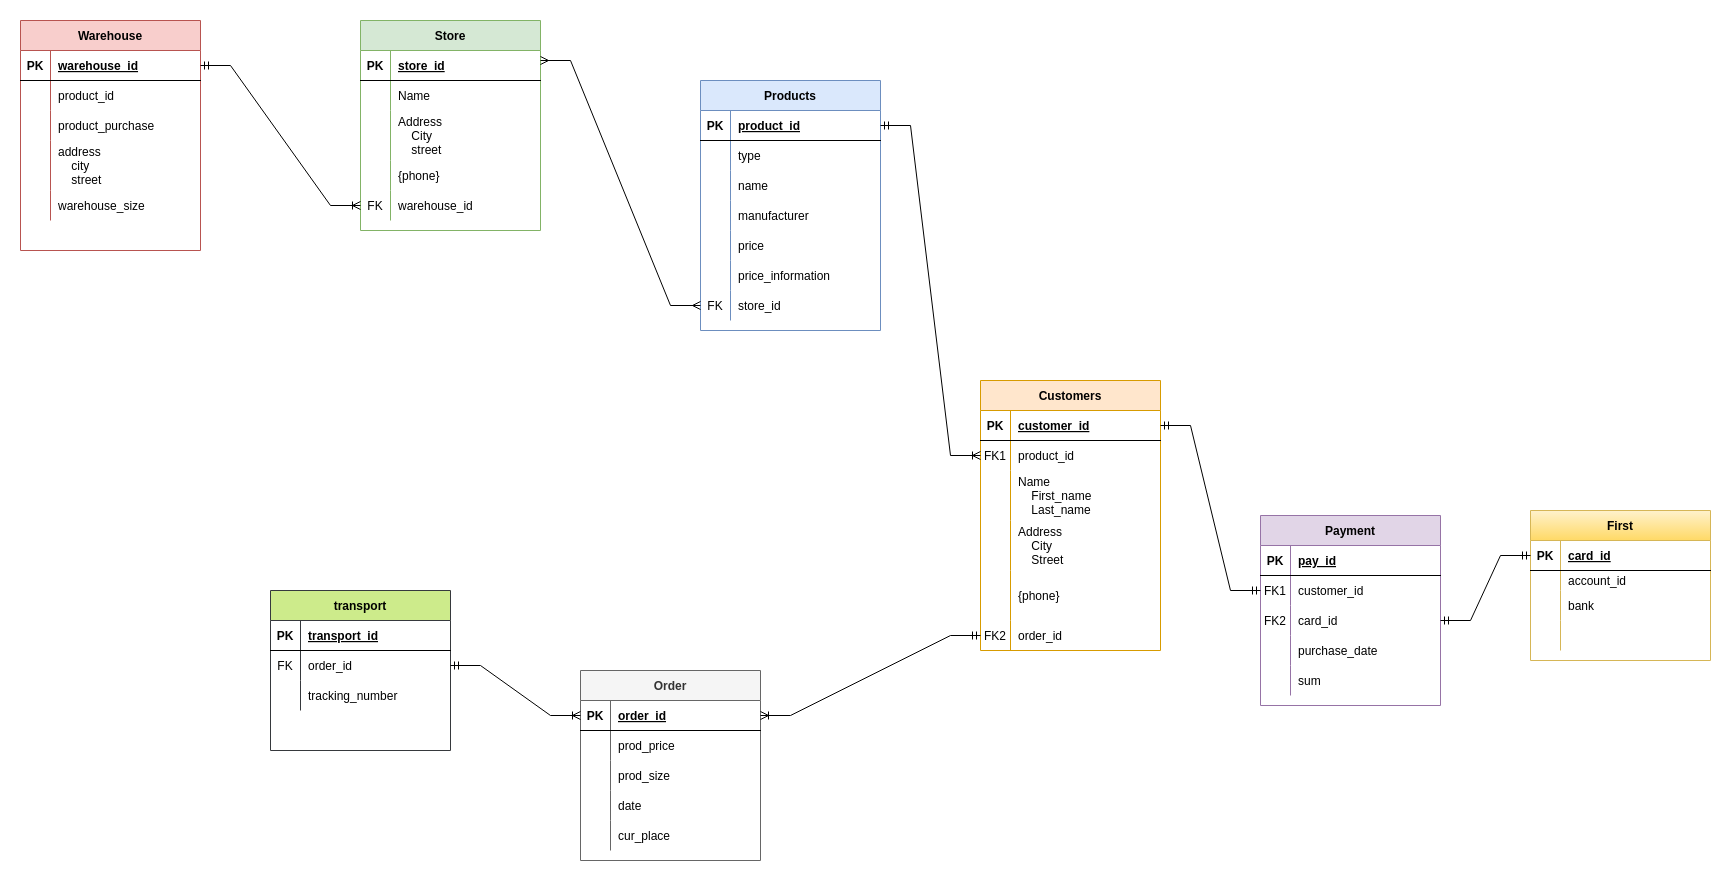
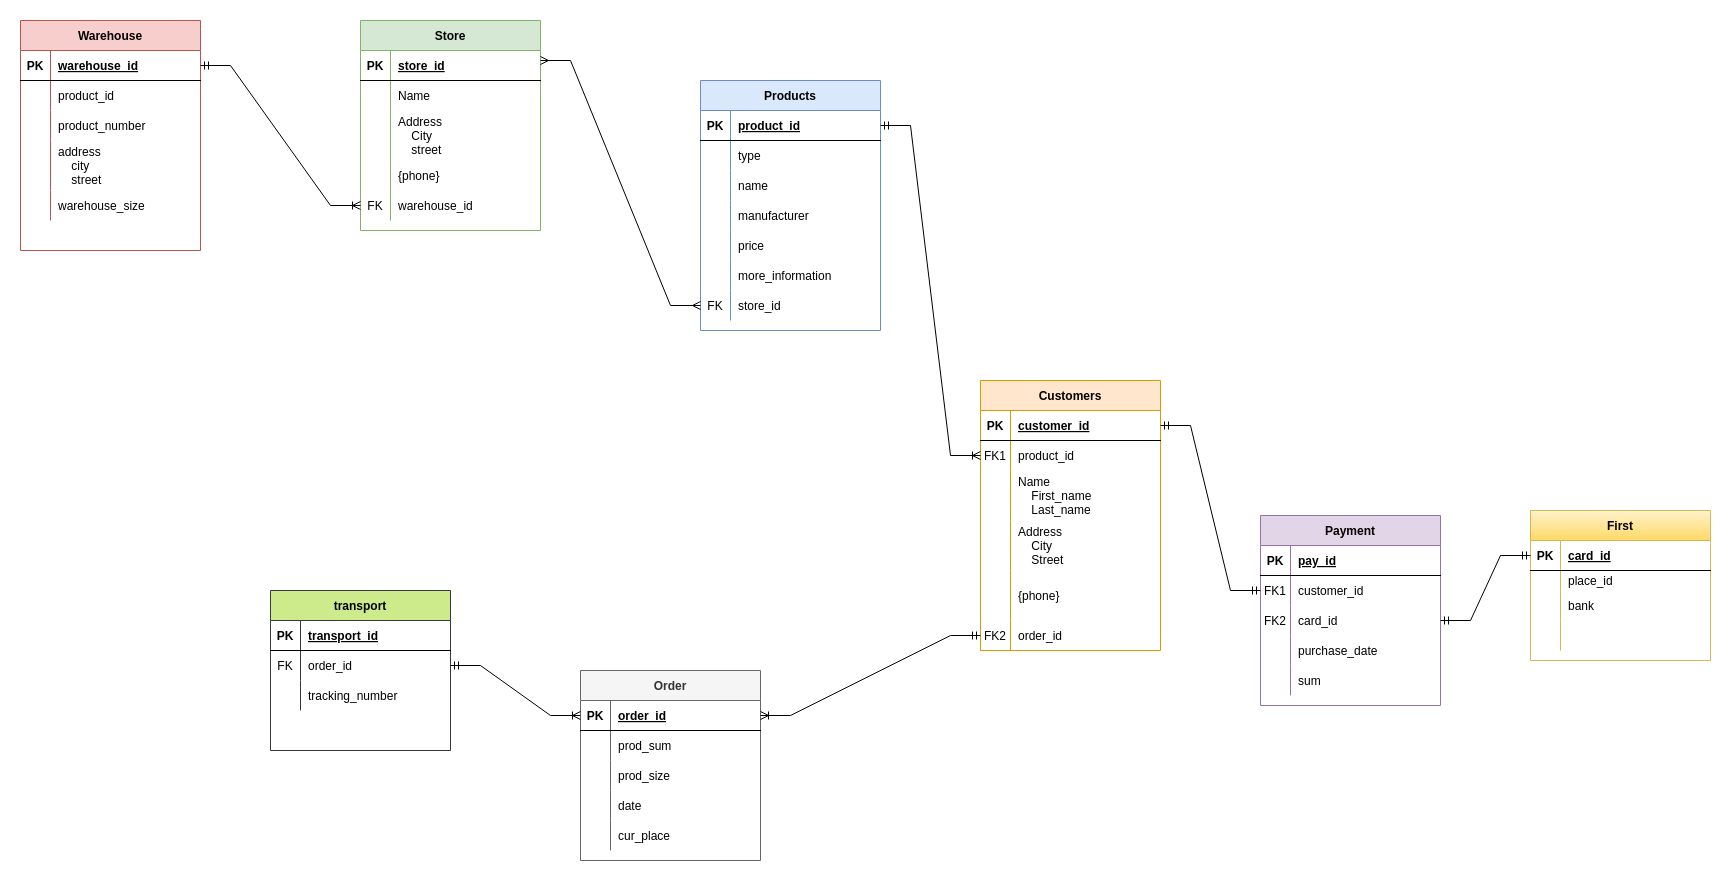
(112, 126) -> (105, 126)
(790, 276) -> (789, 276)
(1600, 581) -> (1592, 581)
(650, 746) -> (645, 746)
